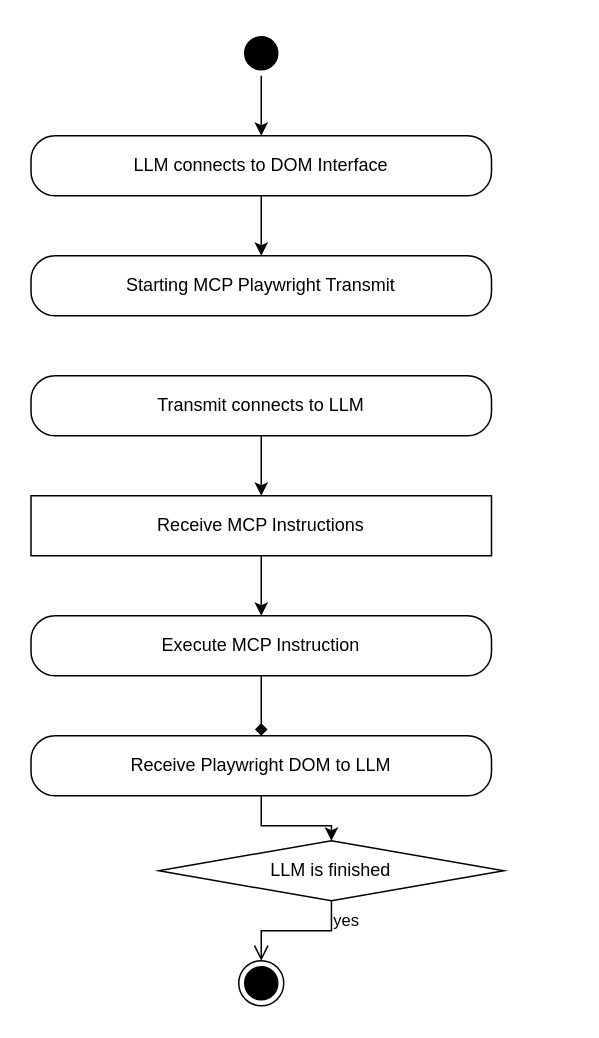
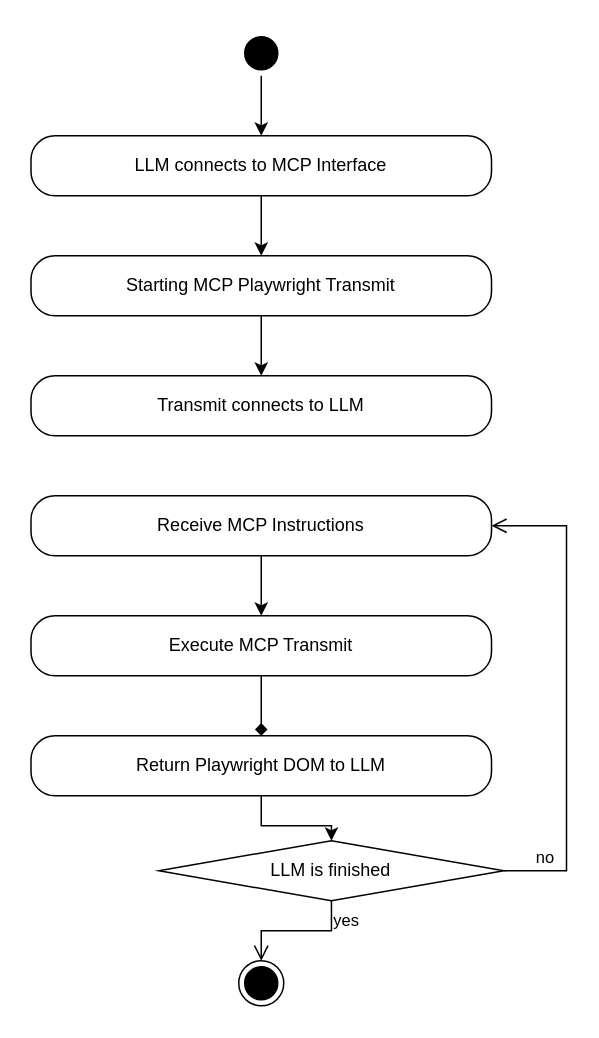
(261, 166) -> (261, 166)
none -> (261, 341)
(261, 461) -> none
(261, 526) -> (261, 526)
(261, 646) -> (261, 646)
none -> (566, 694)
(261, 766) -> (261, 766)
